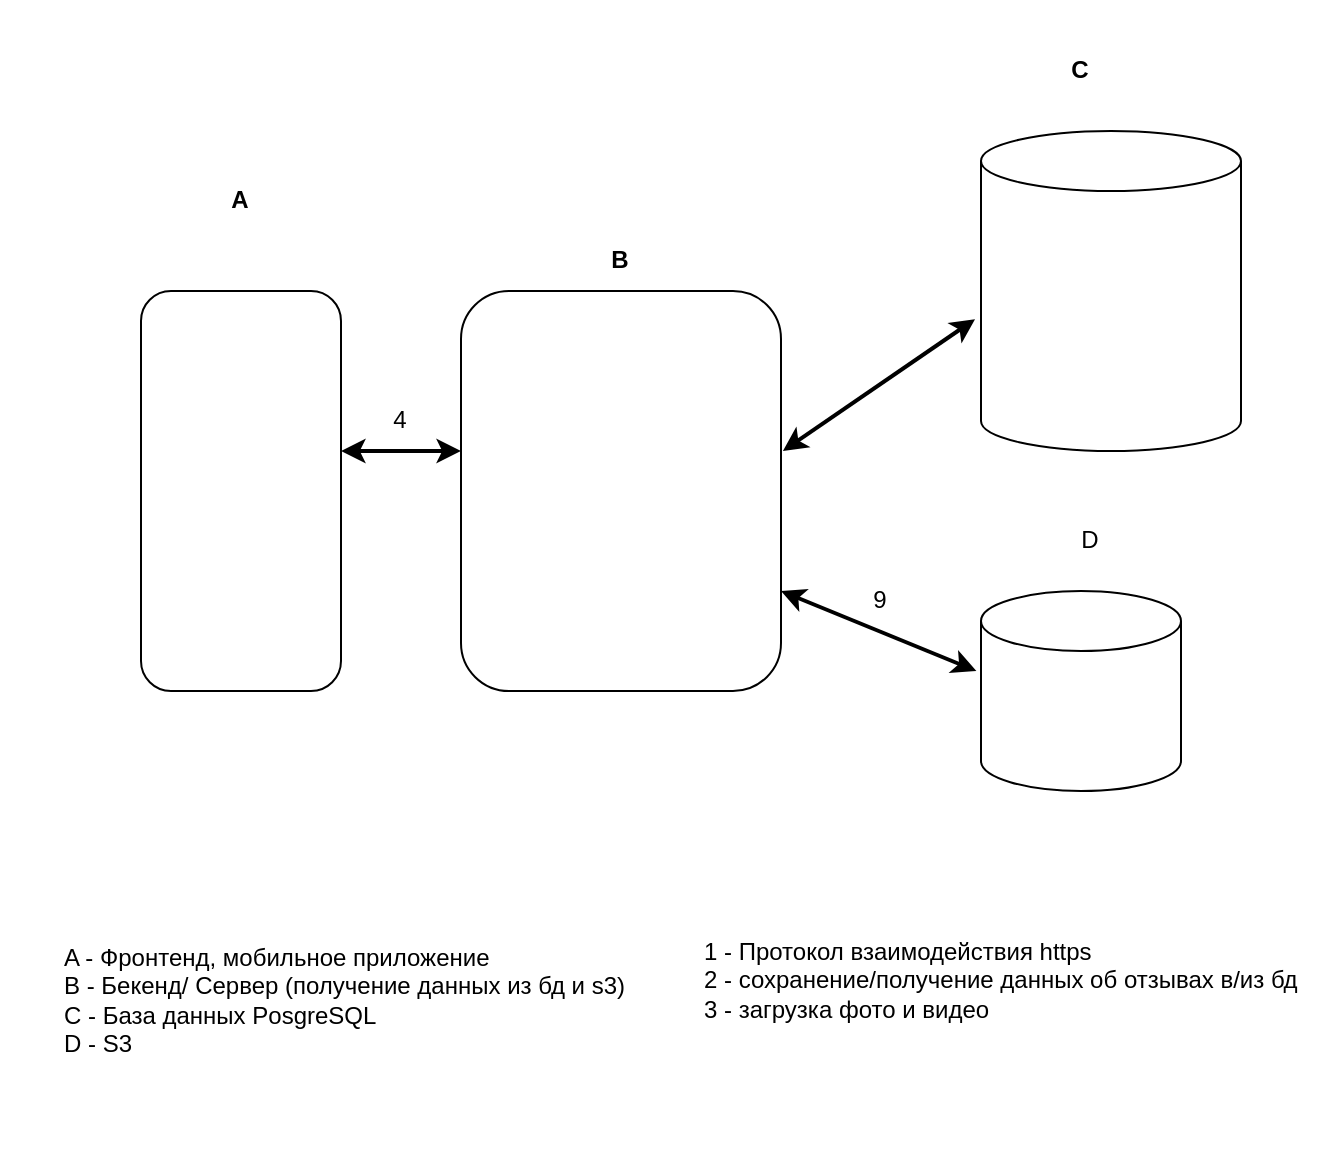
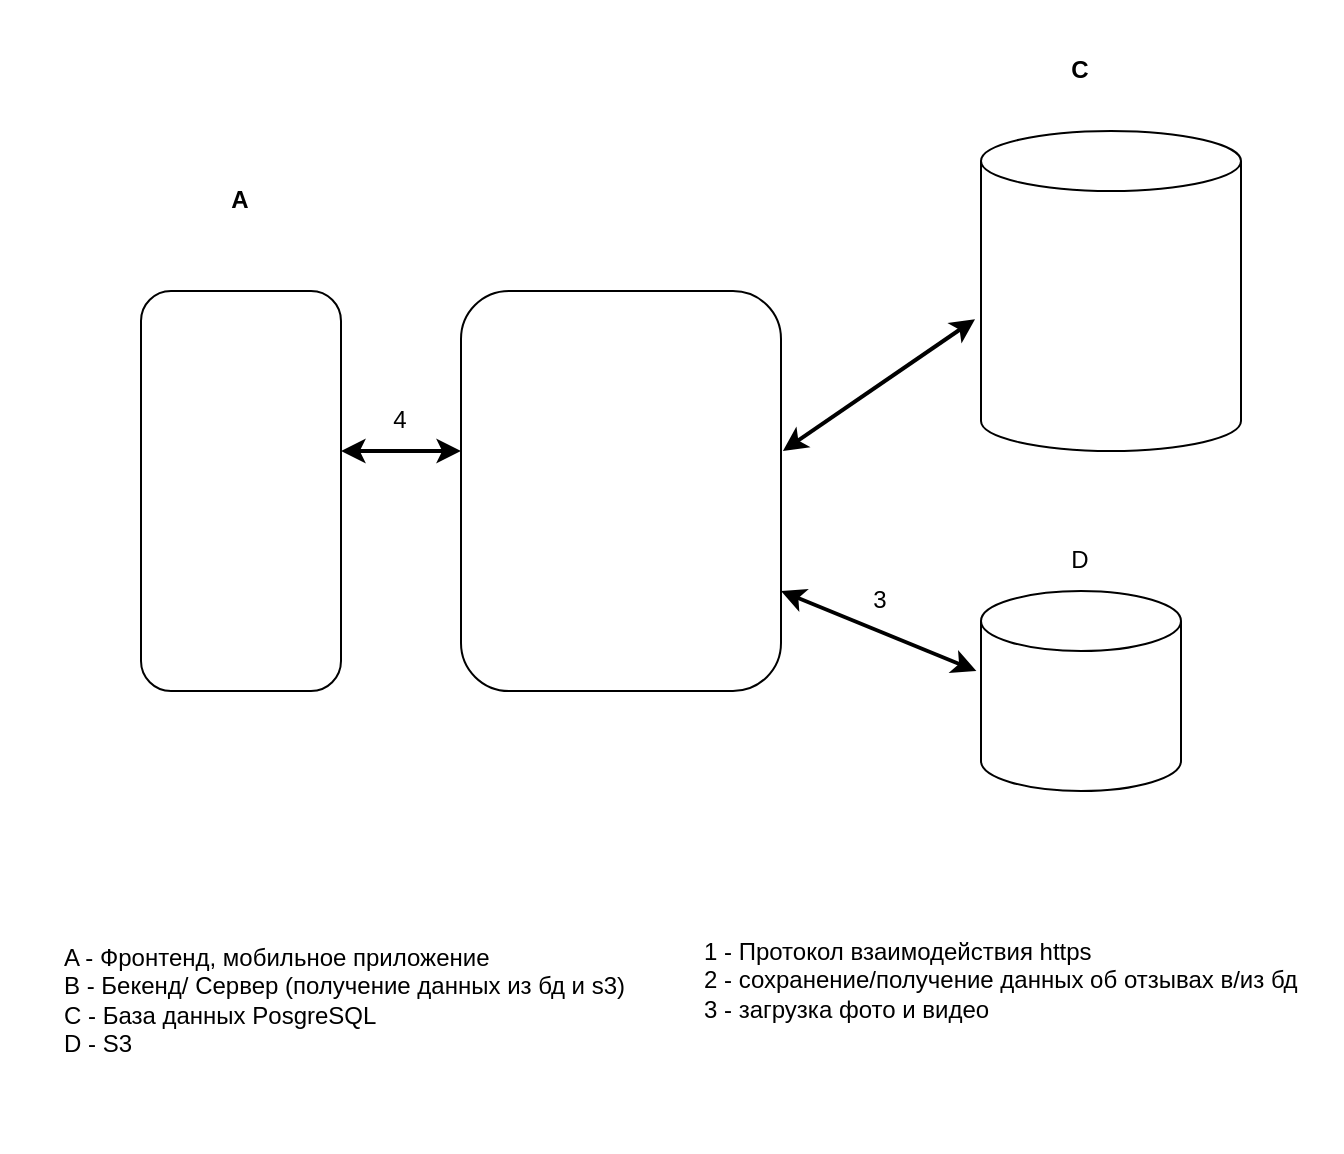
(621, 261) -> none
(1091, 541) -> (1081, 561)
(881, 601) -> (881, 601)
